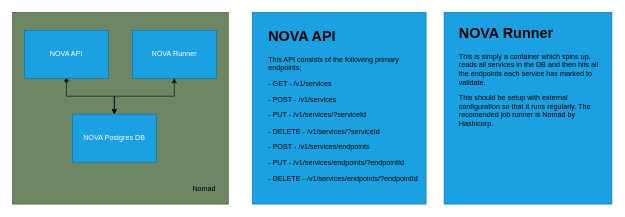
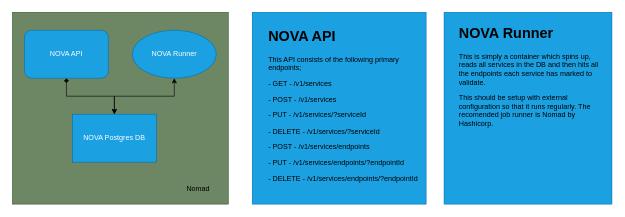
(66, 54) -> (66, 54)
(174, 54) -> (174, 54)
(204, 189) -> (198, 189)
